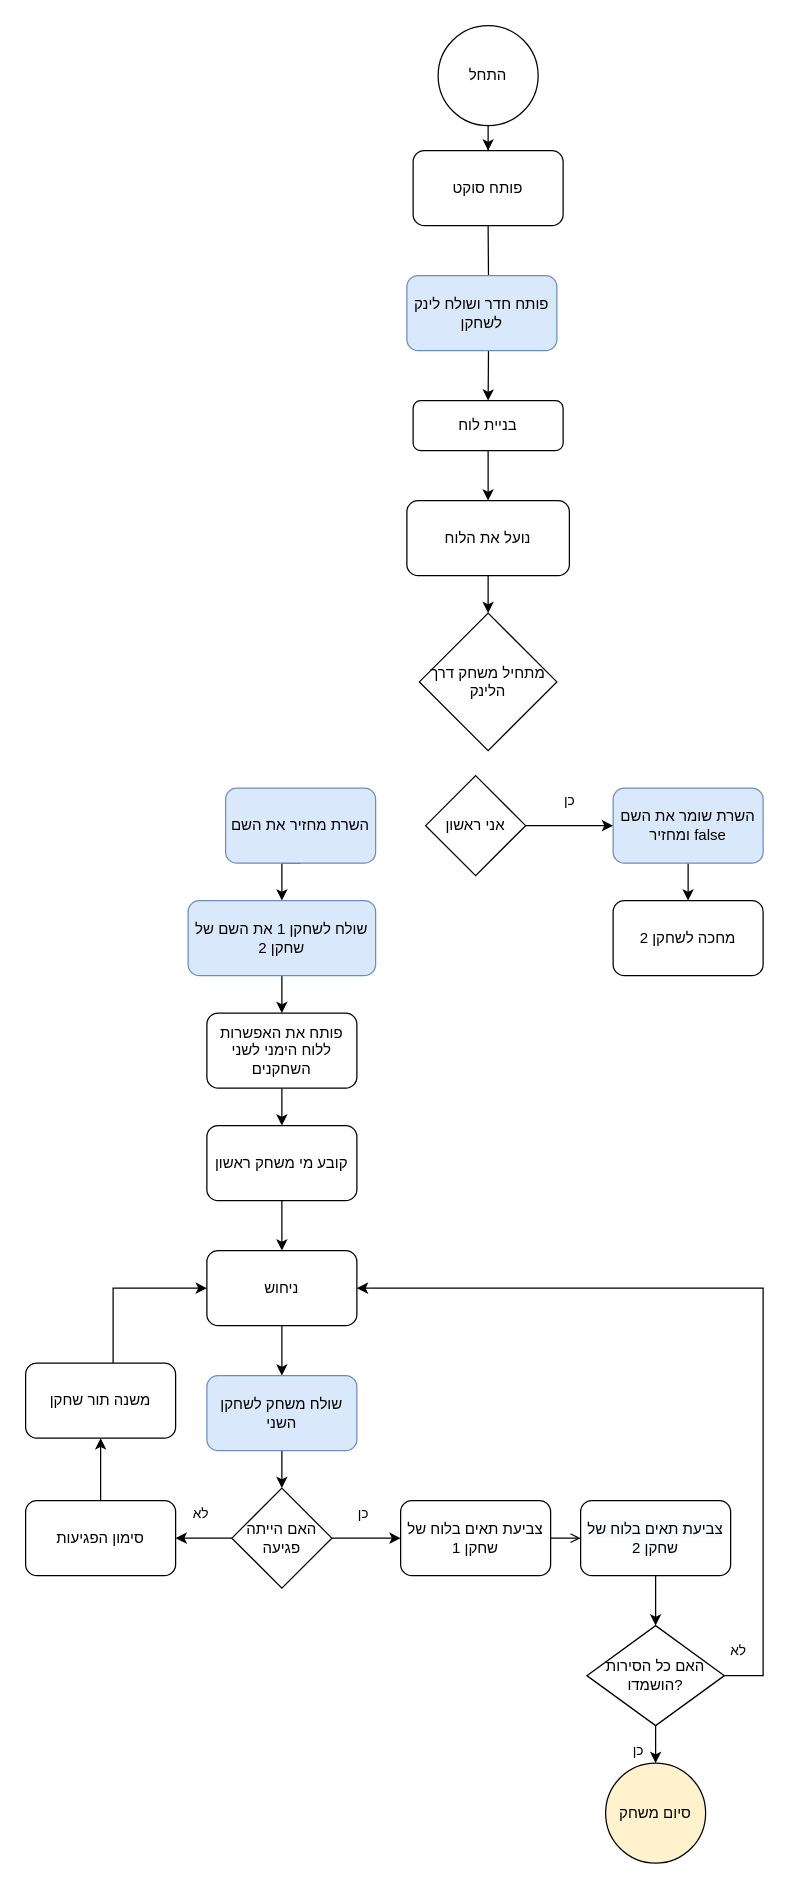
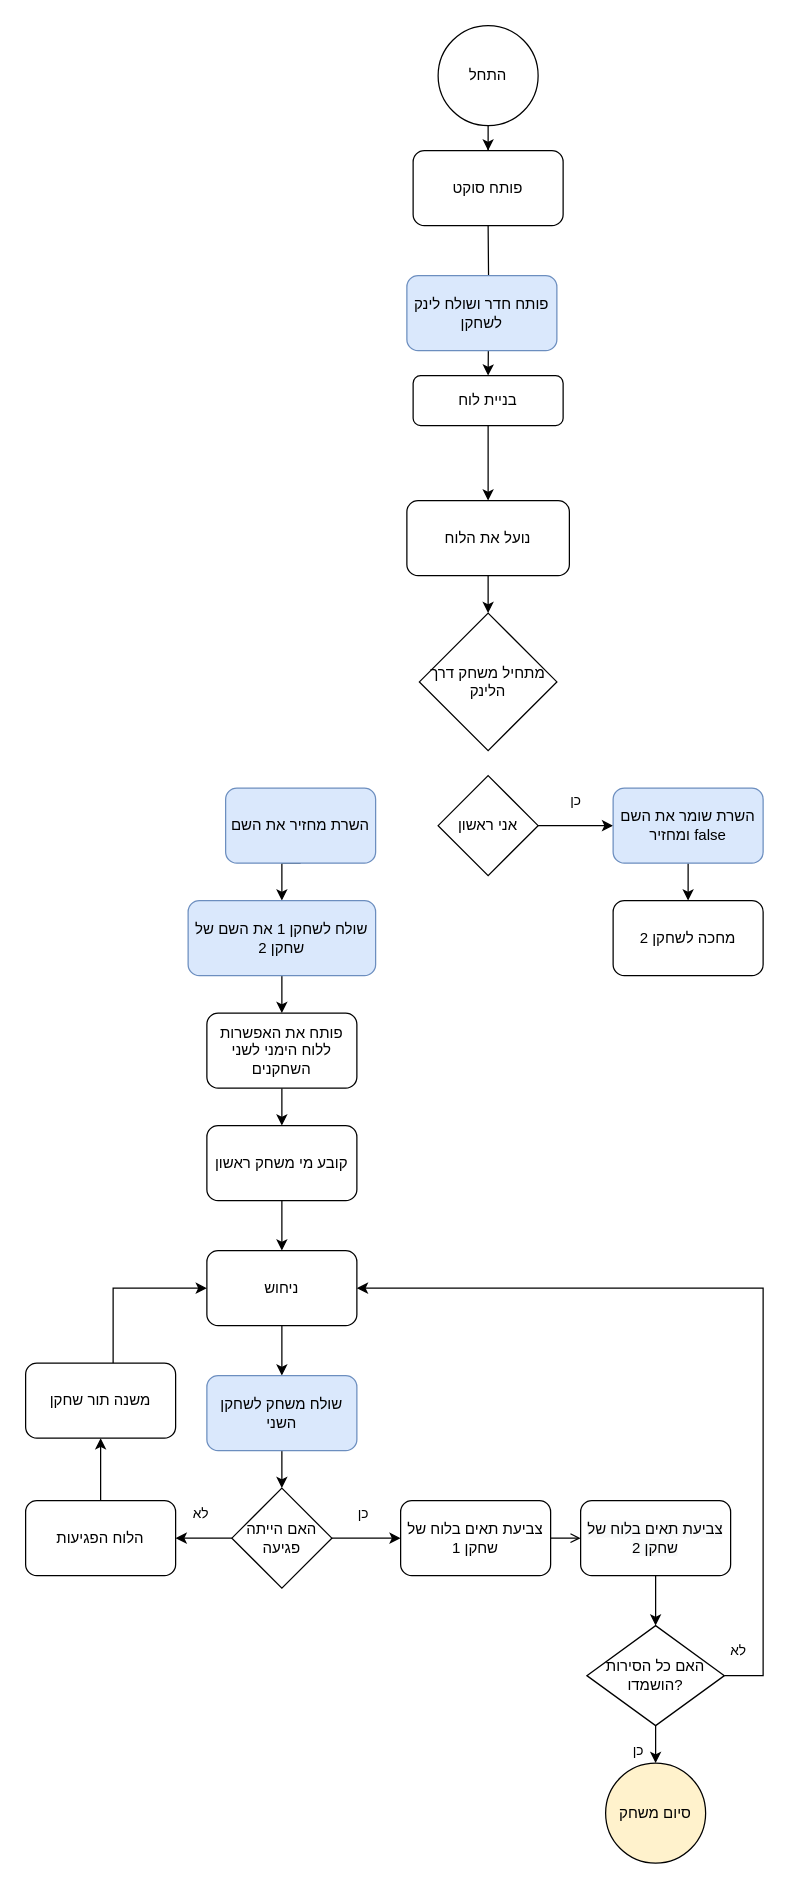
(488, 426) -> (488, 401)
(476, 826) -> (488, 826)
(101, 1538) -> (101, 1538)
